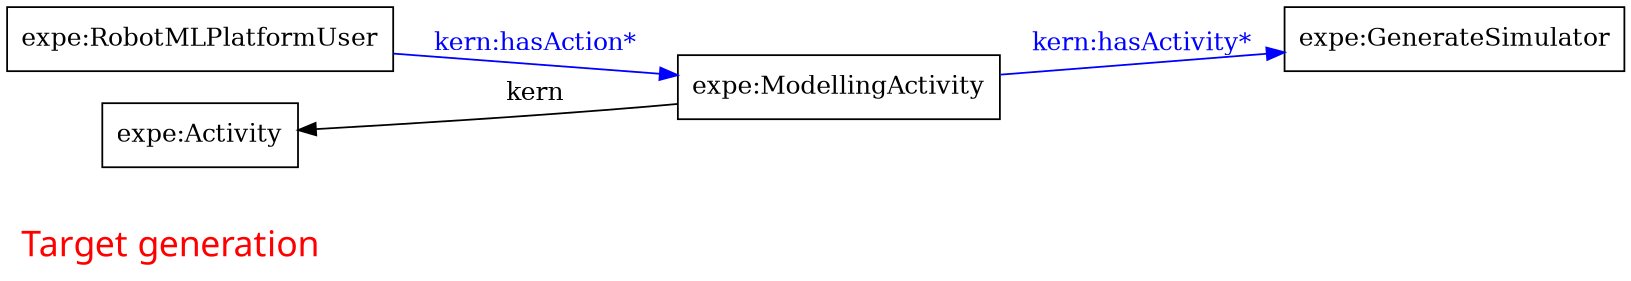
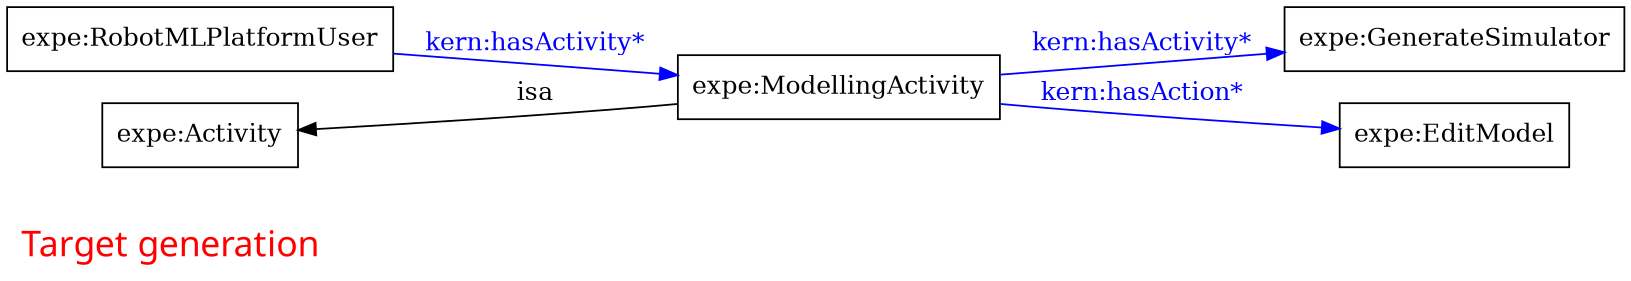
(536, 44) -> (536, 44)
(536, 93) -> (536, 93)
none -> (1454, 135)
